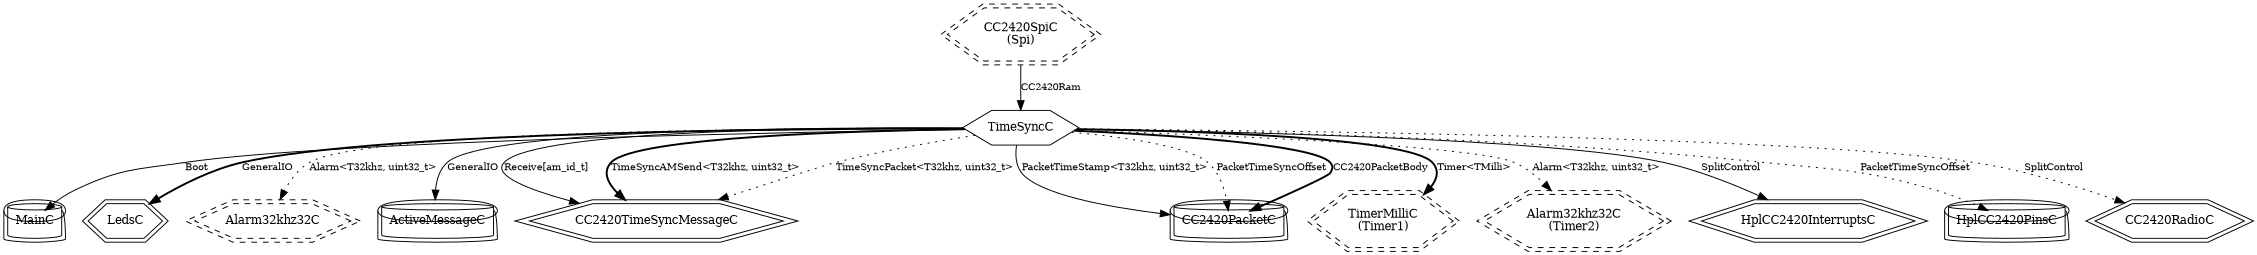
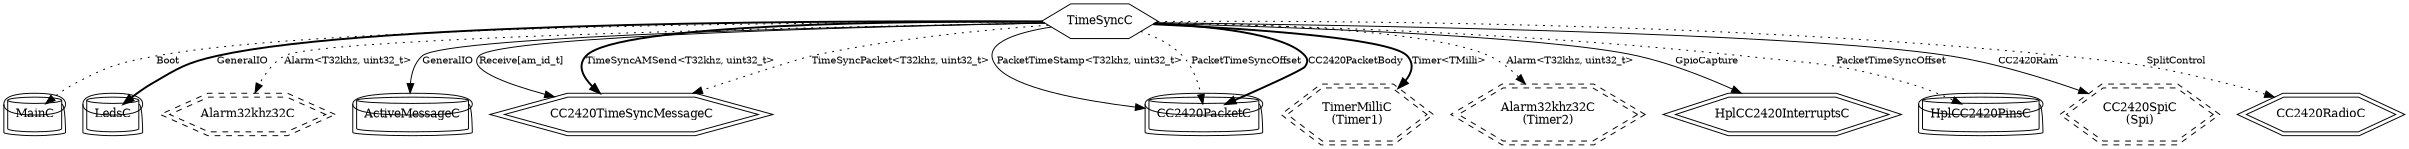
(1021, 83) -> (1806, 42)
(504, 141) -> (543, 29)
(1731, 168) -> (1707, 61)
(125, 221) -> (113, 114)
